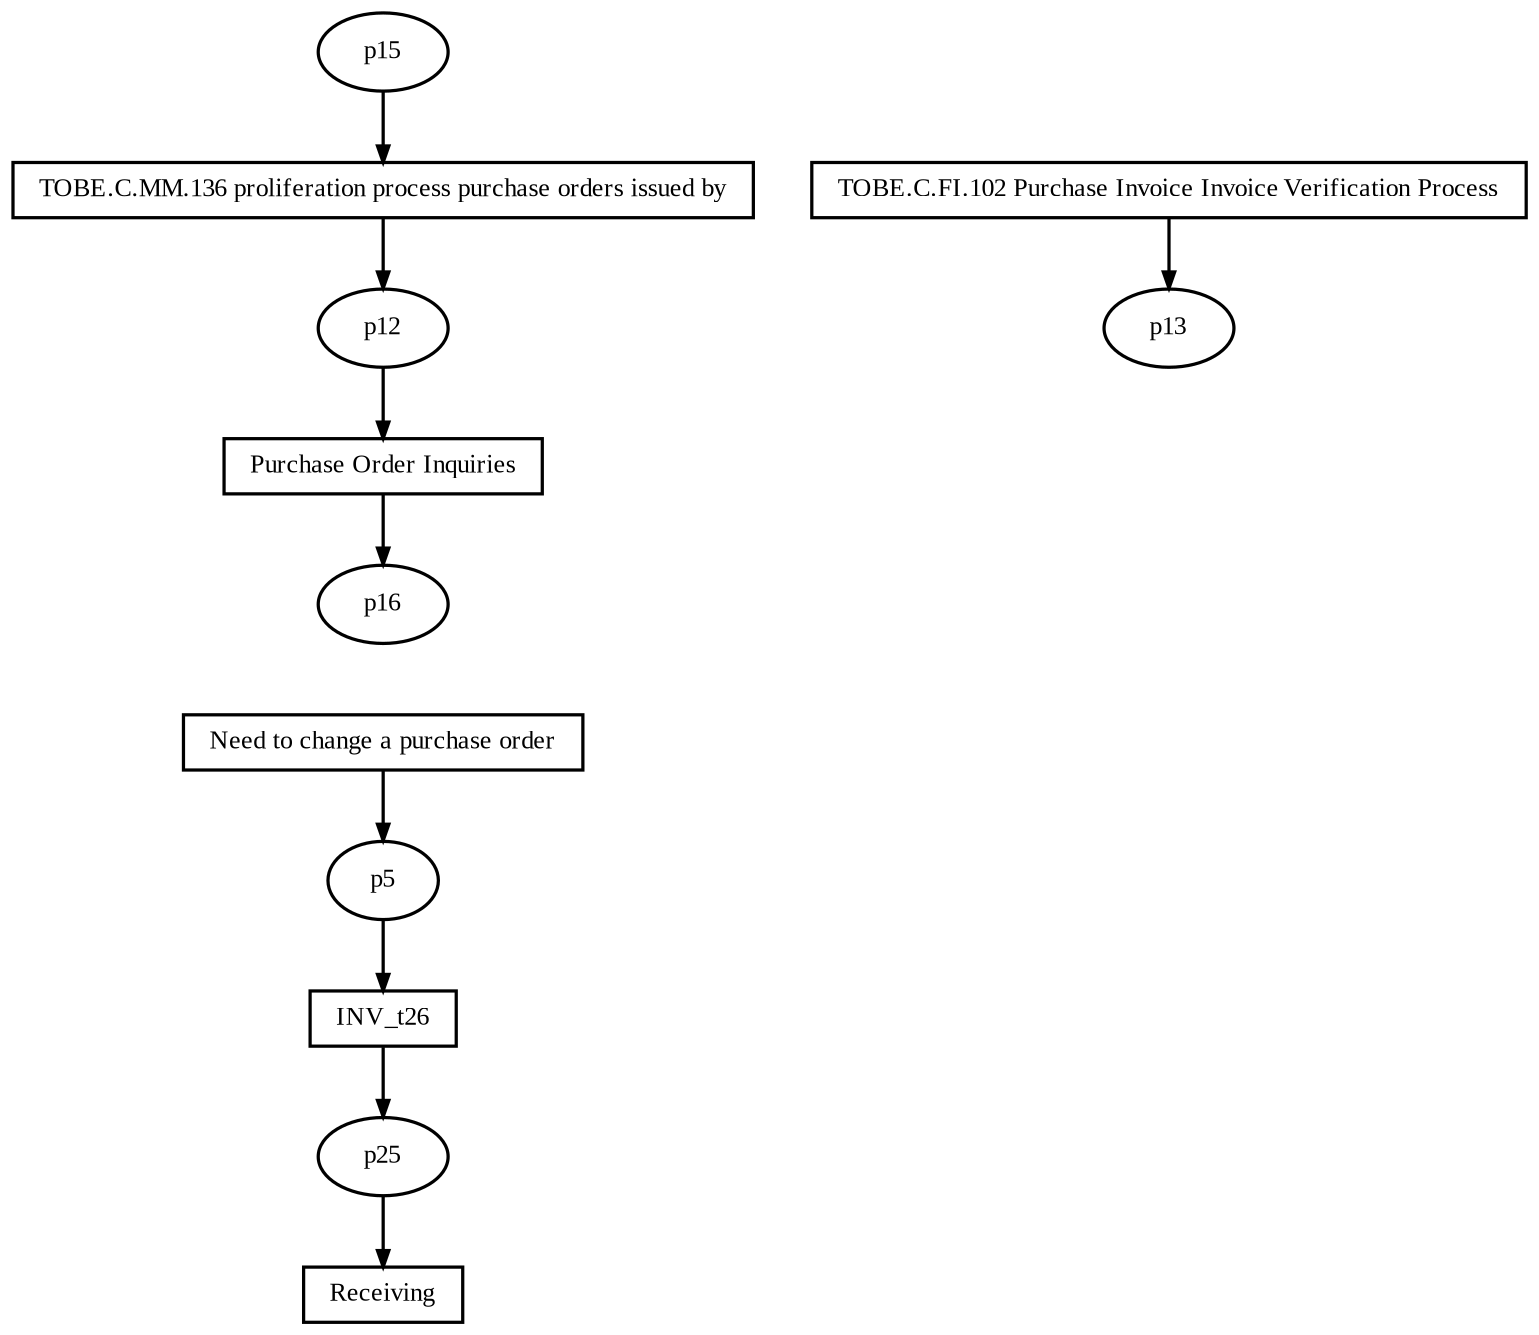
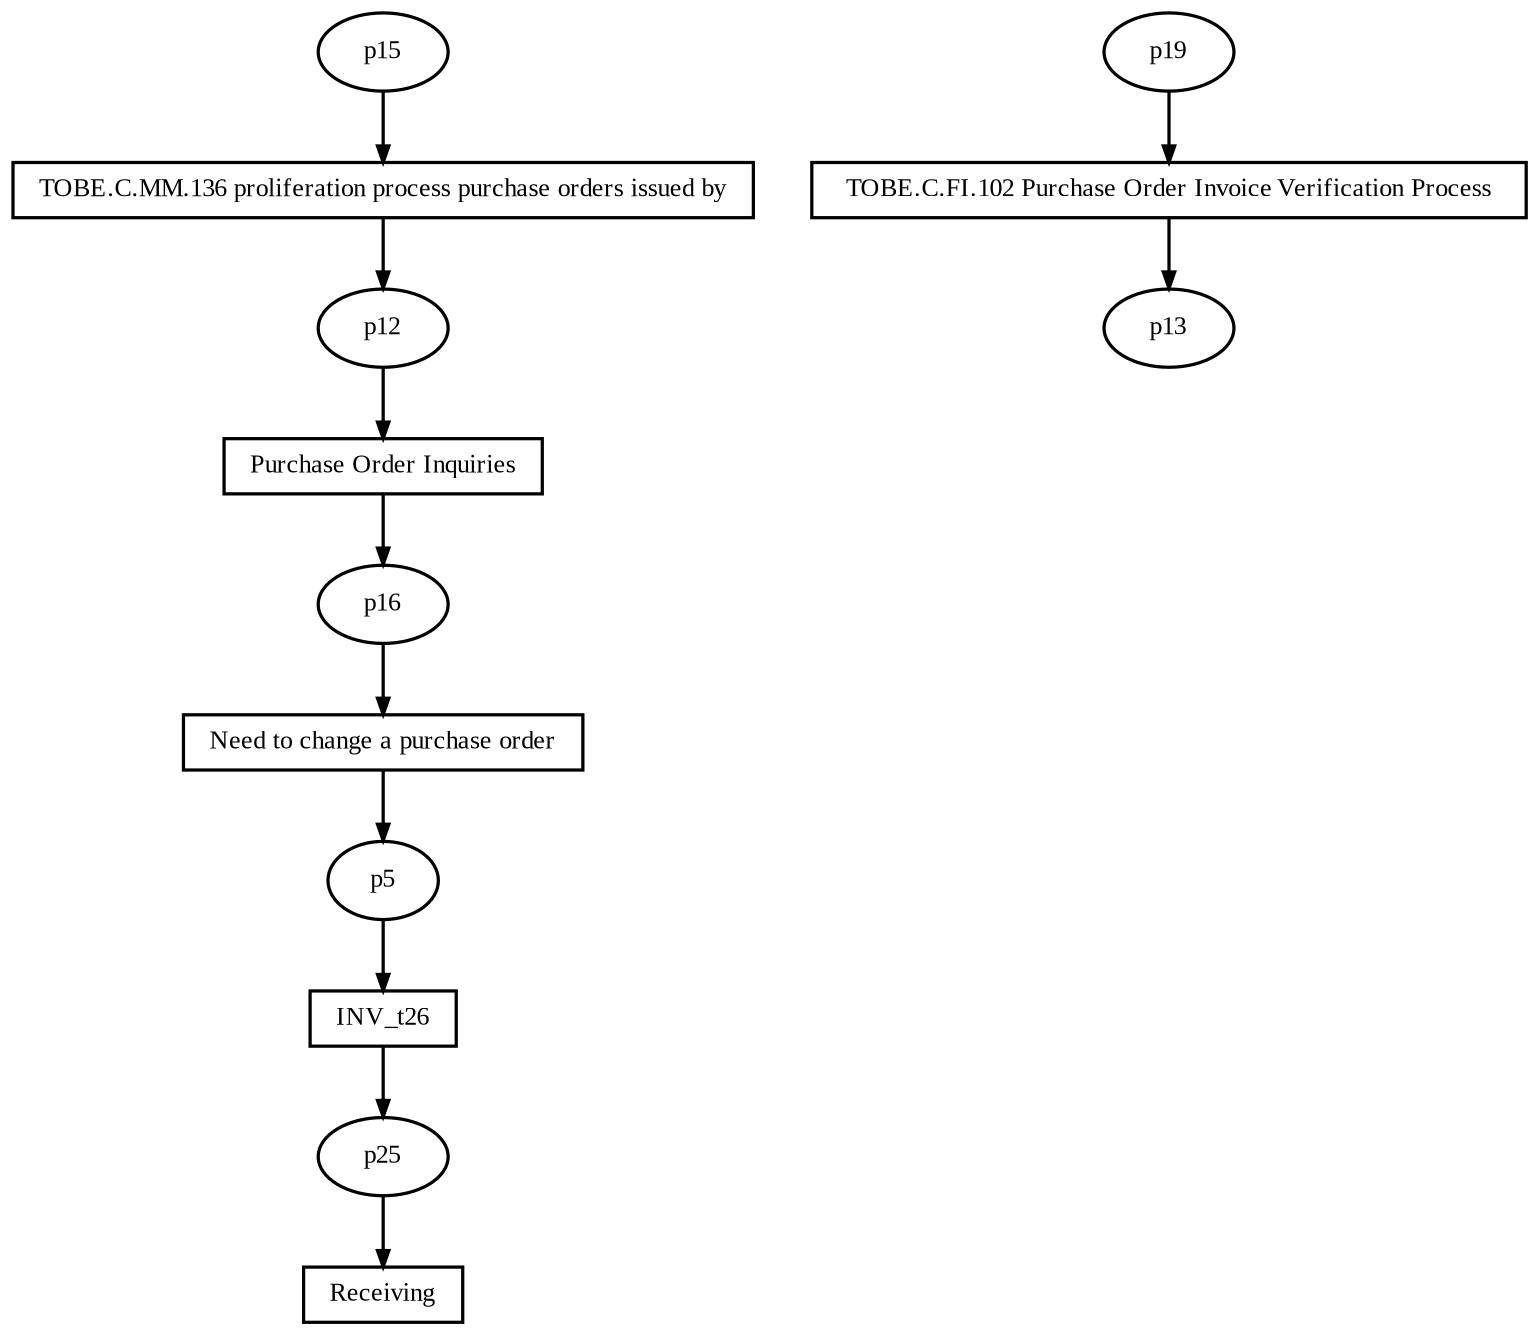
none -> (1169, 52)
(1169, 190) -> (1169, 190)
none -> (383, 671)
